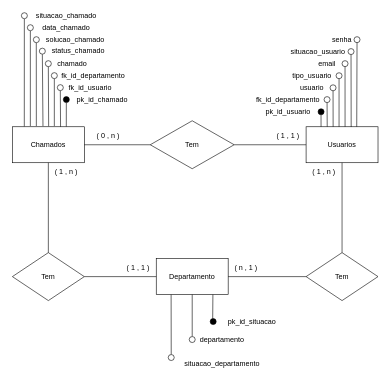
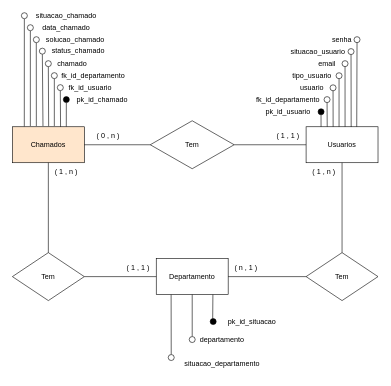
(48, 145) -> (48, 145)
